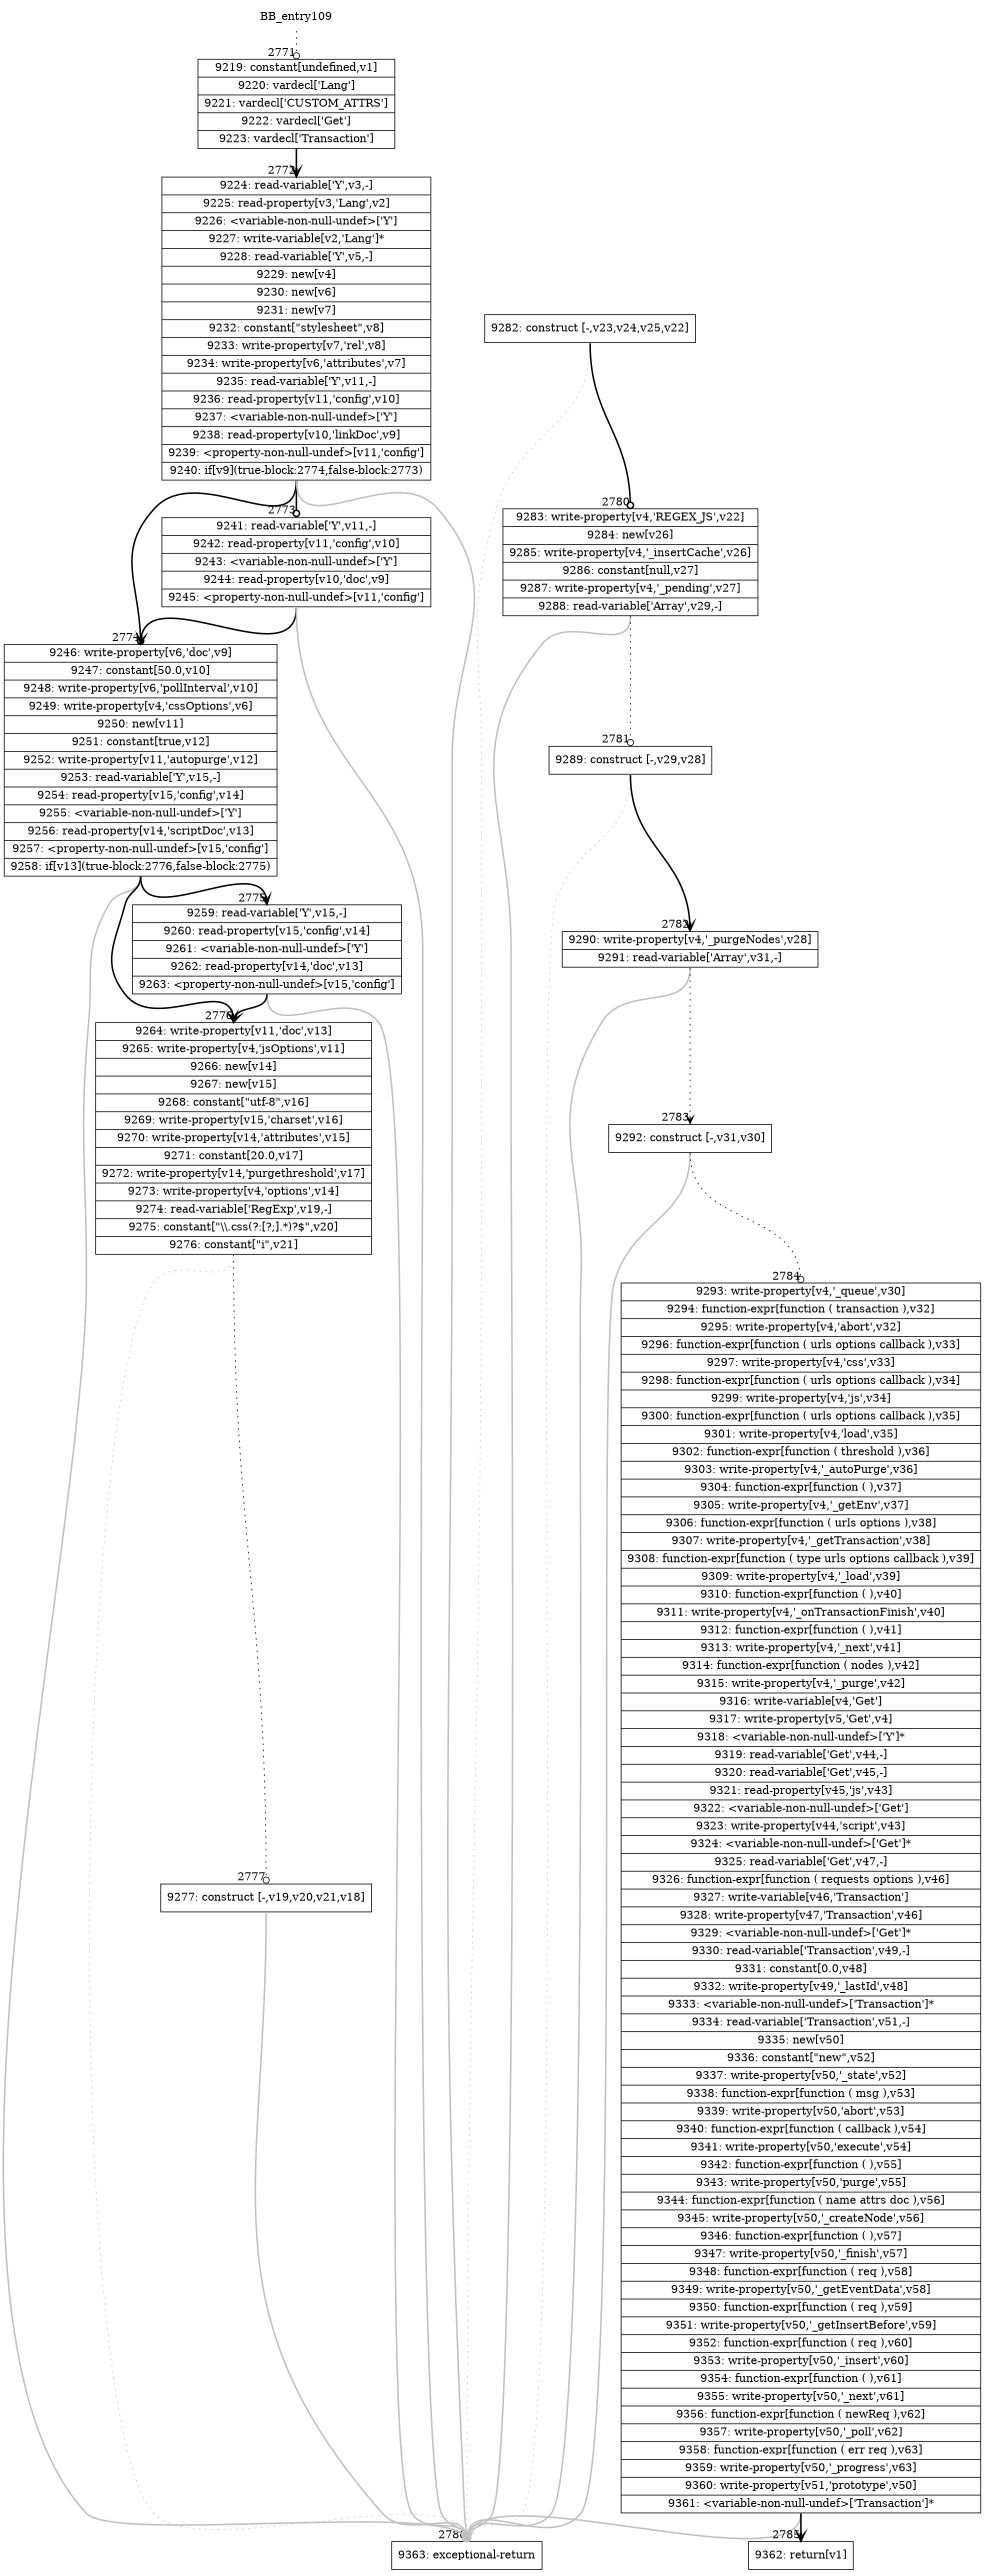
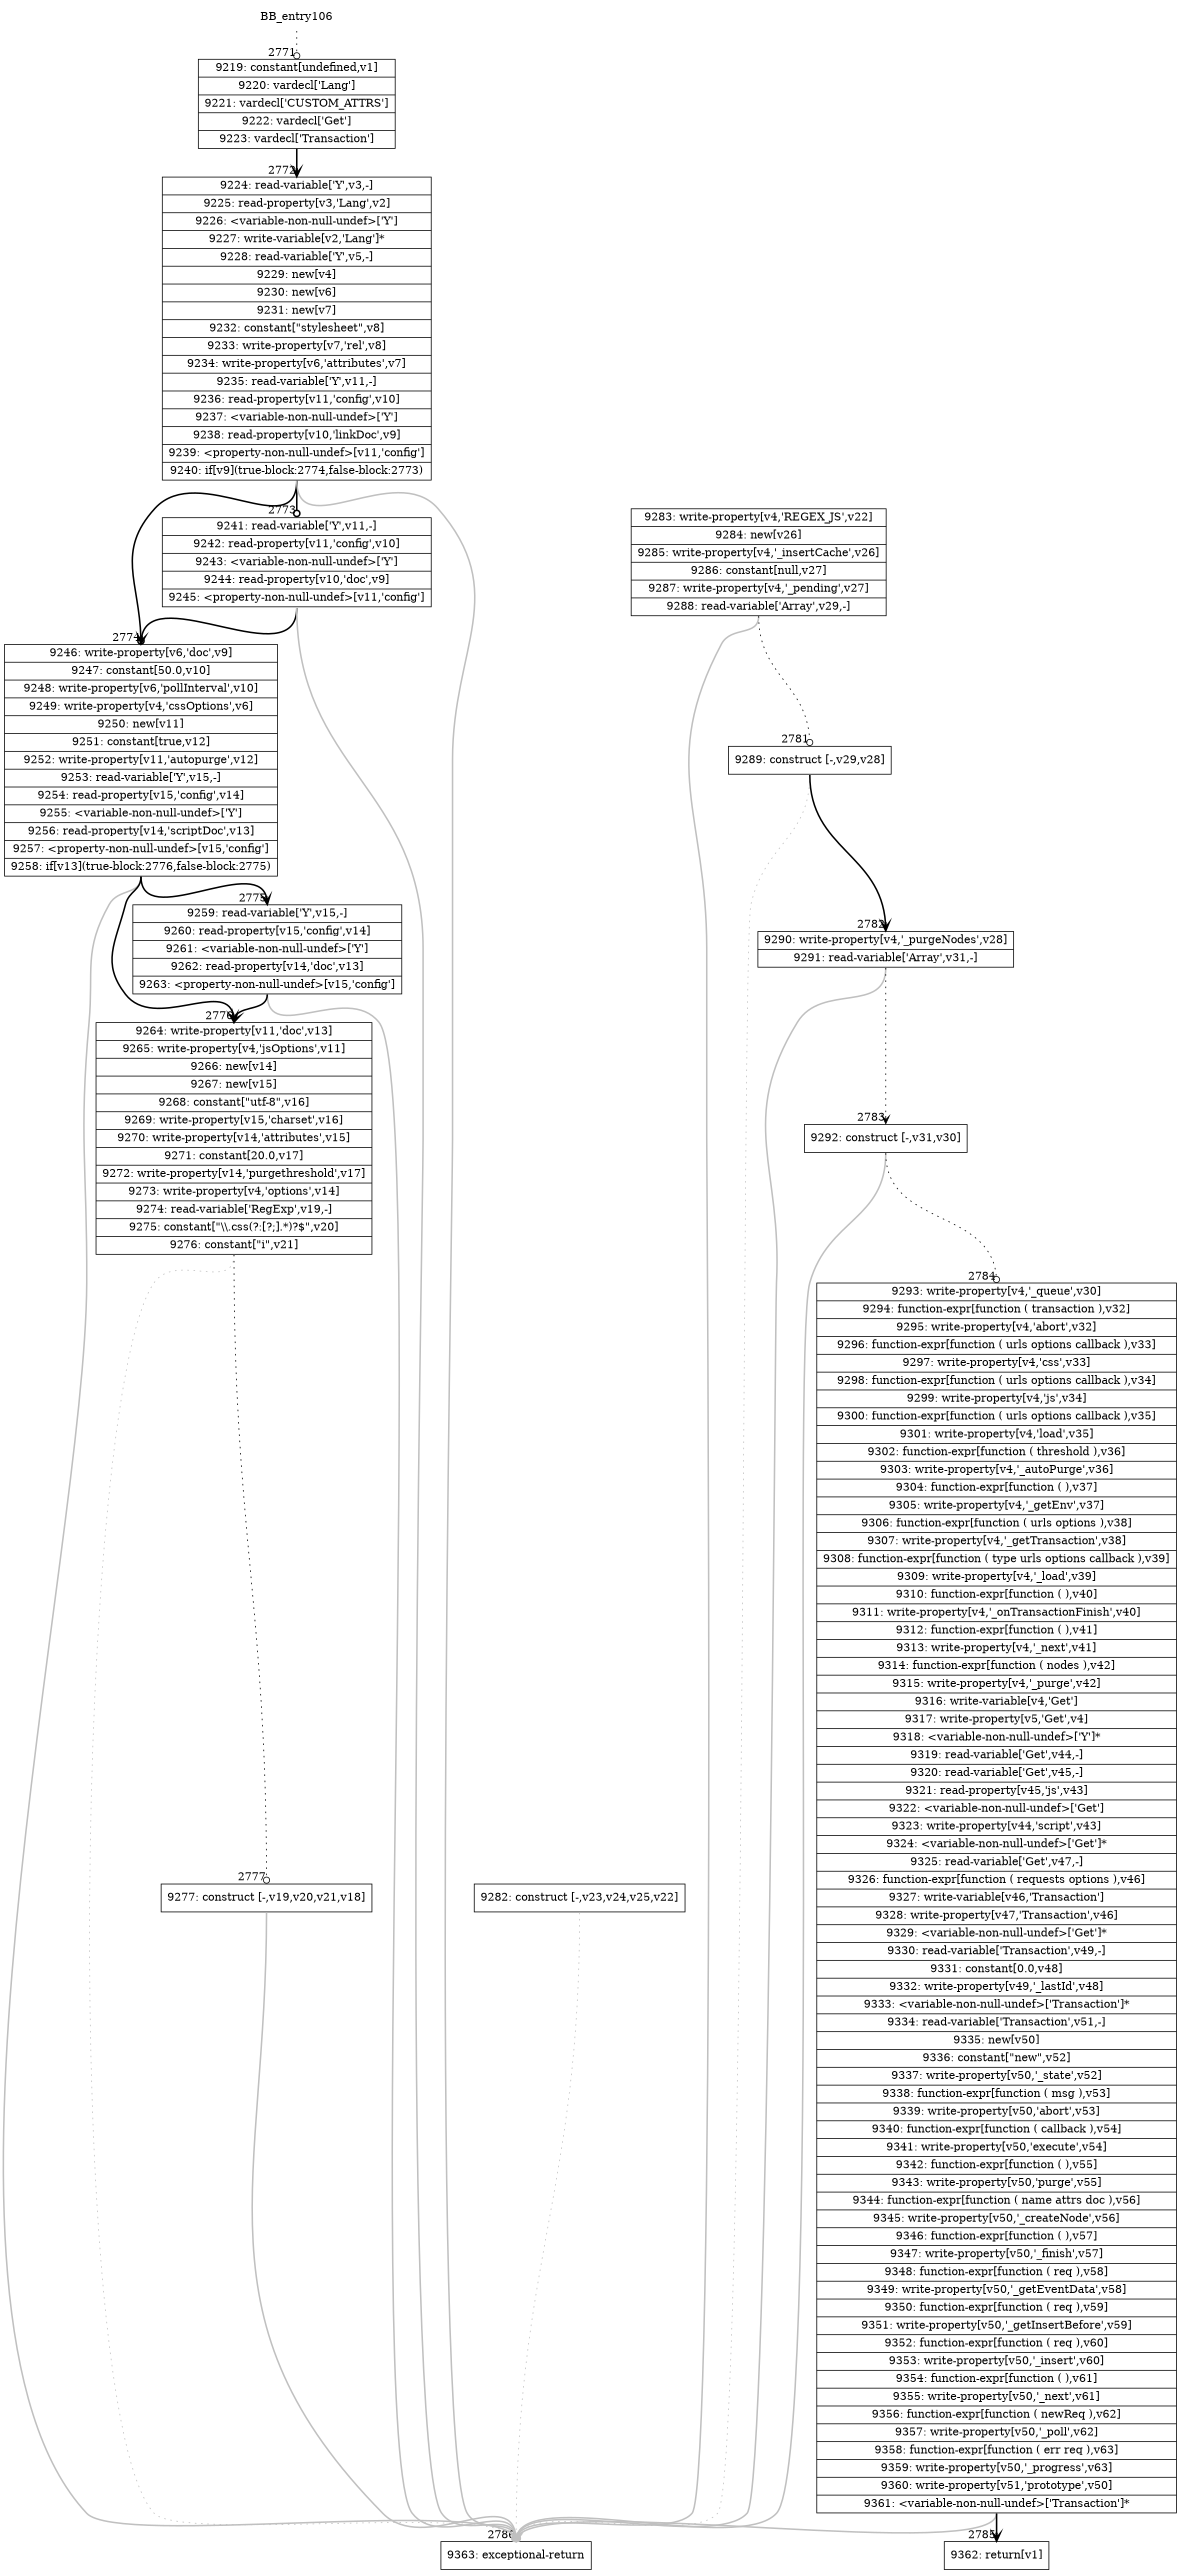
(296, 17) -> (297, 17)
(609, 423) -> none
